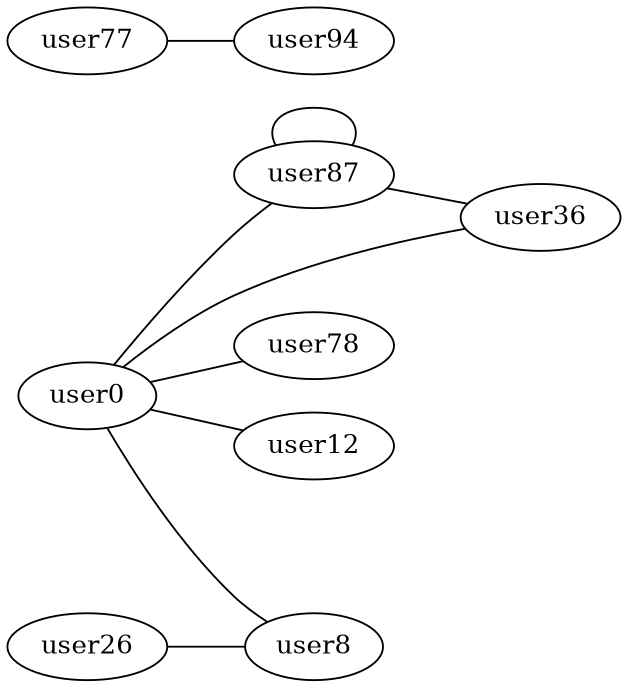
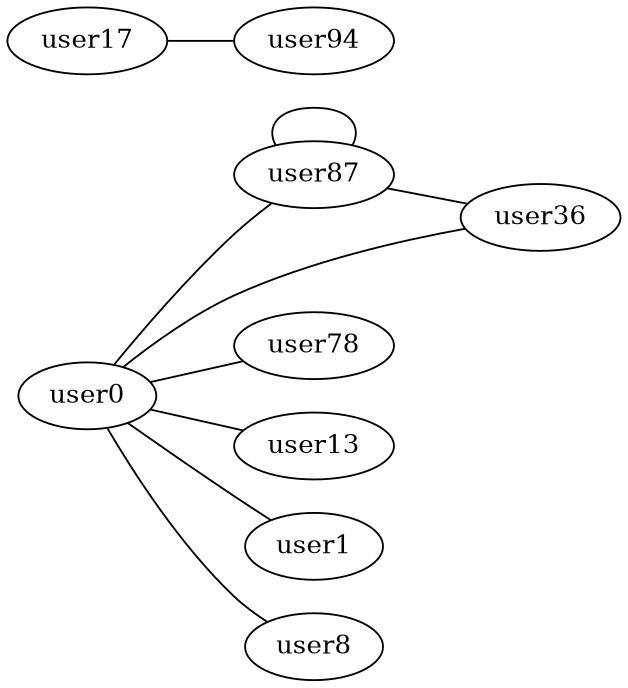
(87, 41) -> (87, 41)
(314, 446) -> (314, 446)
none -> (314, 546)
(87, 647) -> none
